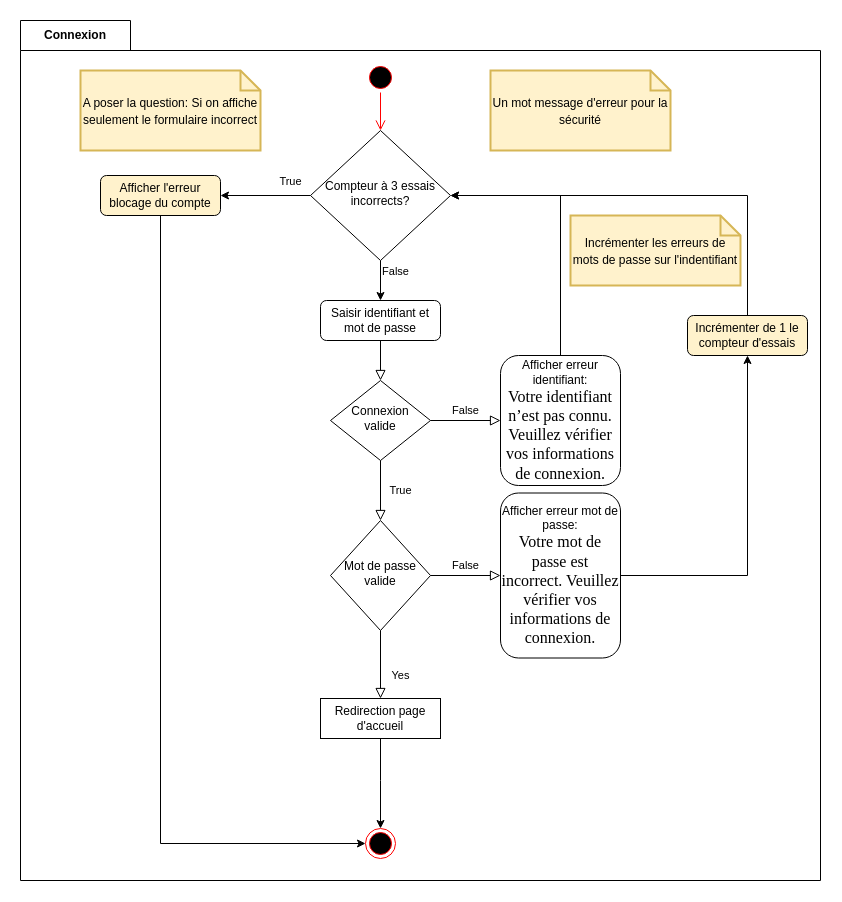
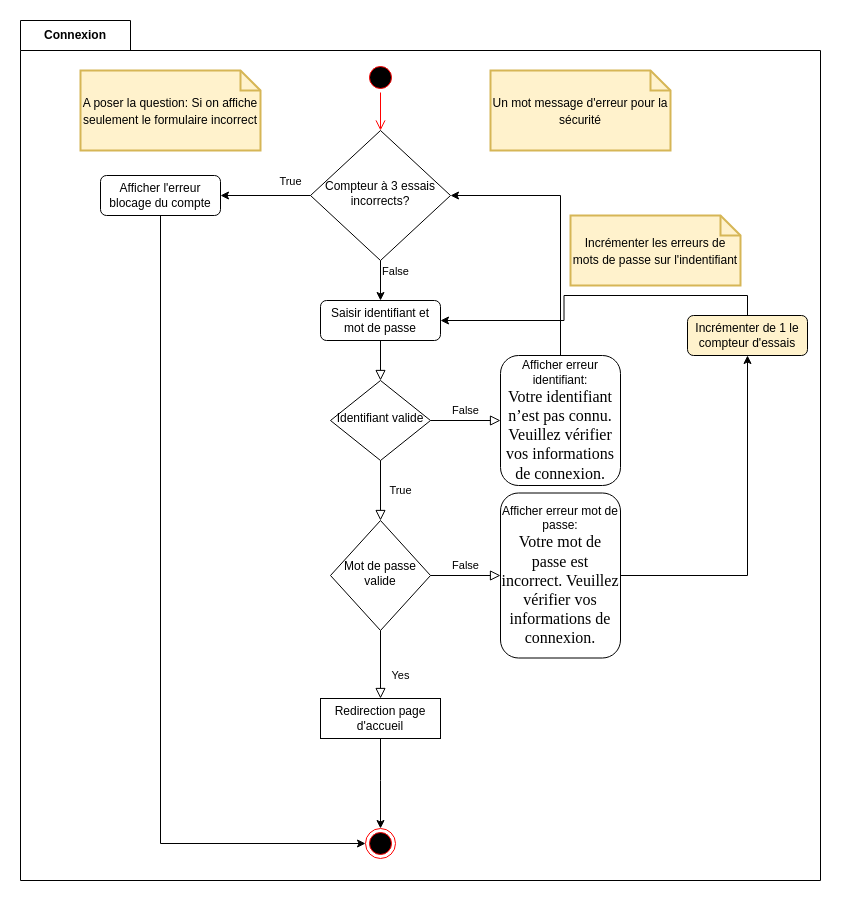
(161, 196) -> (161, 196)
(705, 196) -> (585, 296)
(381, 419) -> (381, 419)
